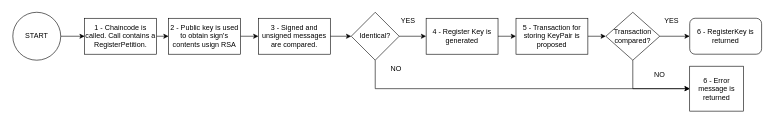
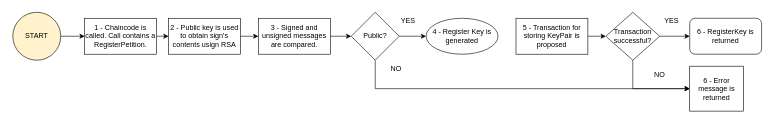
(36, 36) -> (36, 36)
(375, 36) -> (375, 36)
(462, 36) -> (462, 36)
(510, 36) -> none
(633, 36) -> (633, 36)
